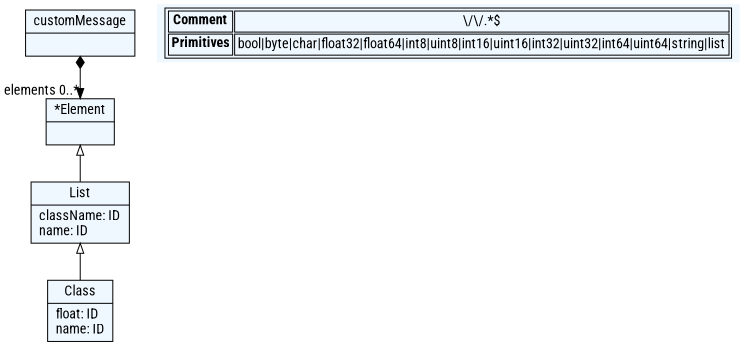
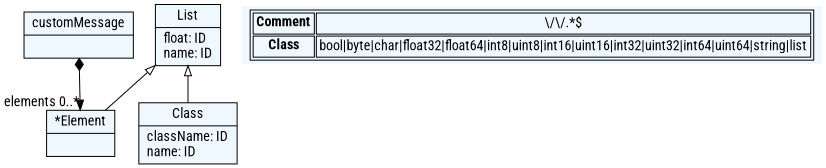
(201, 43) -> (284, 45)
(80, 169) -> (126, 91)
(80, 216) -> (185, 39)
(77, 314) -> (188, 137)
